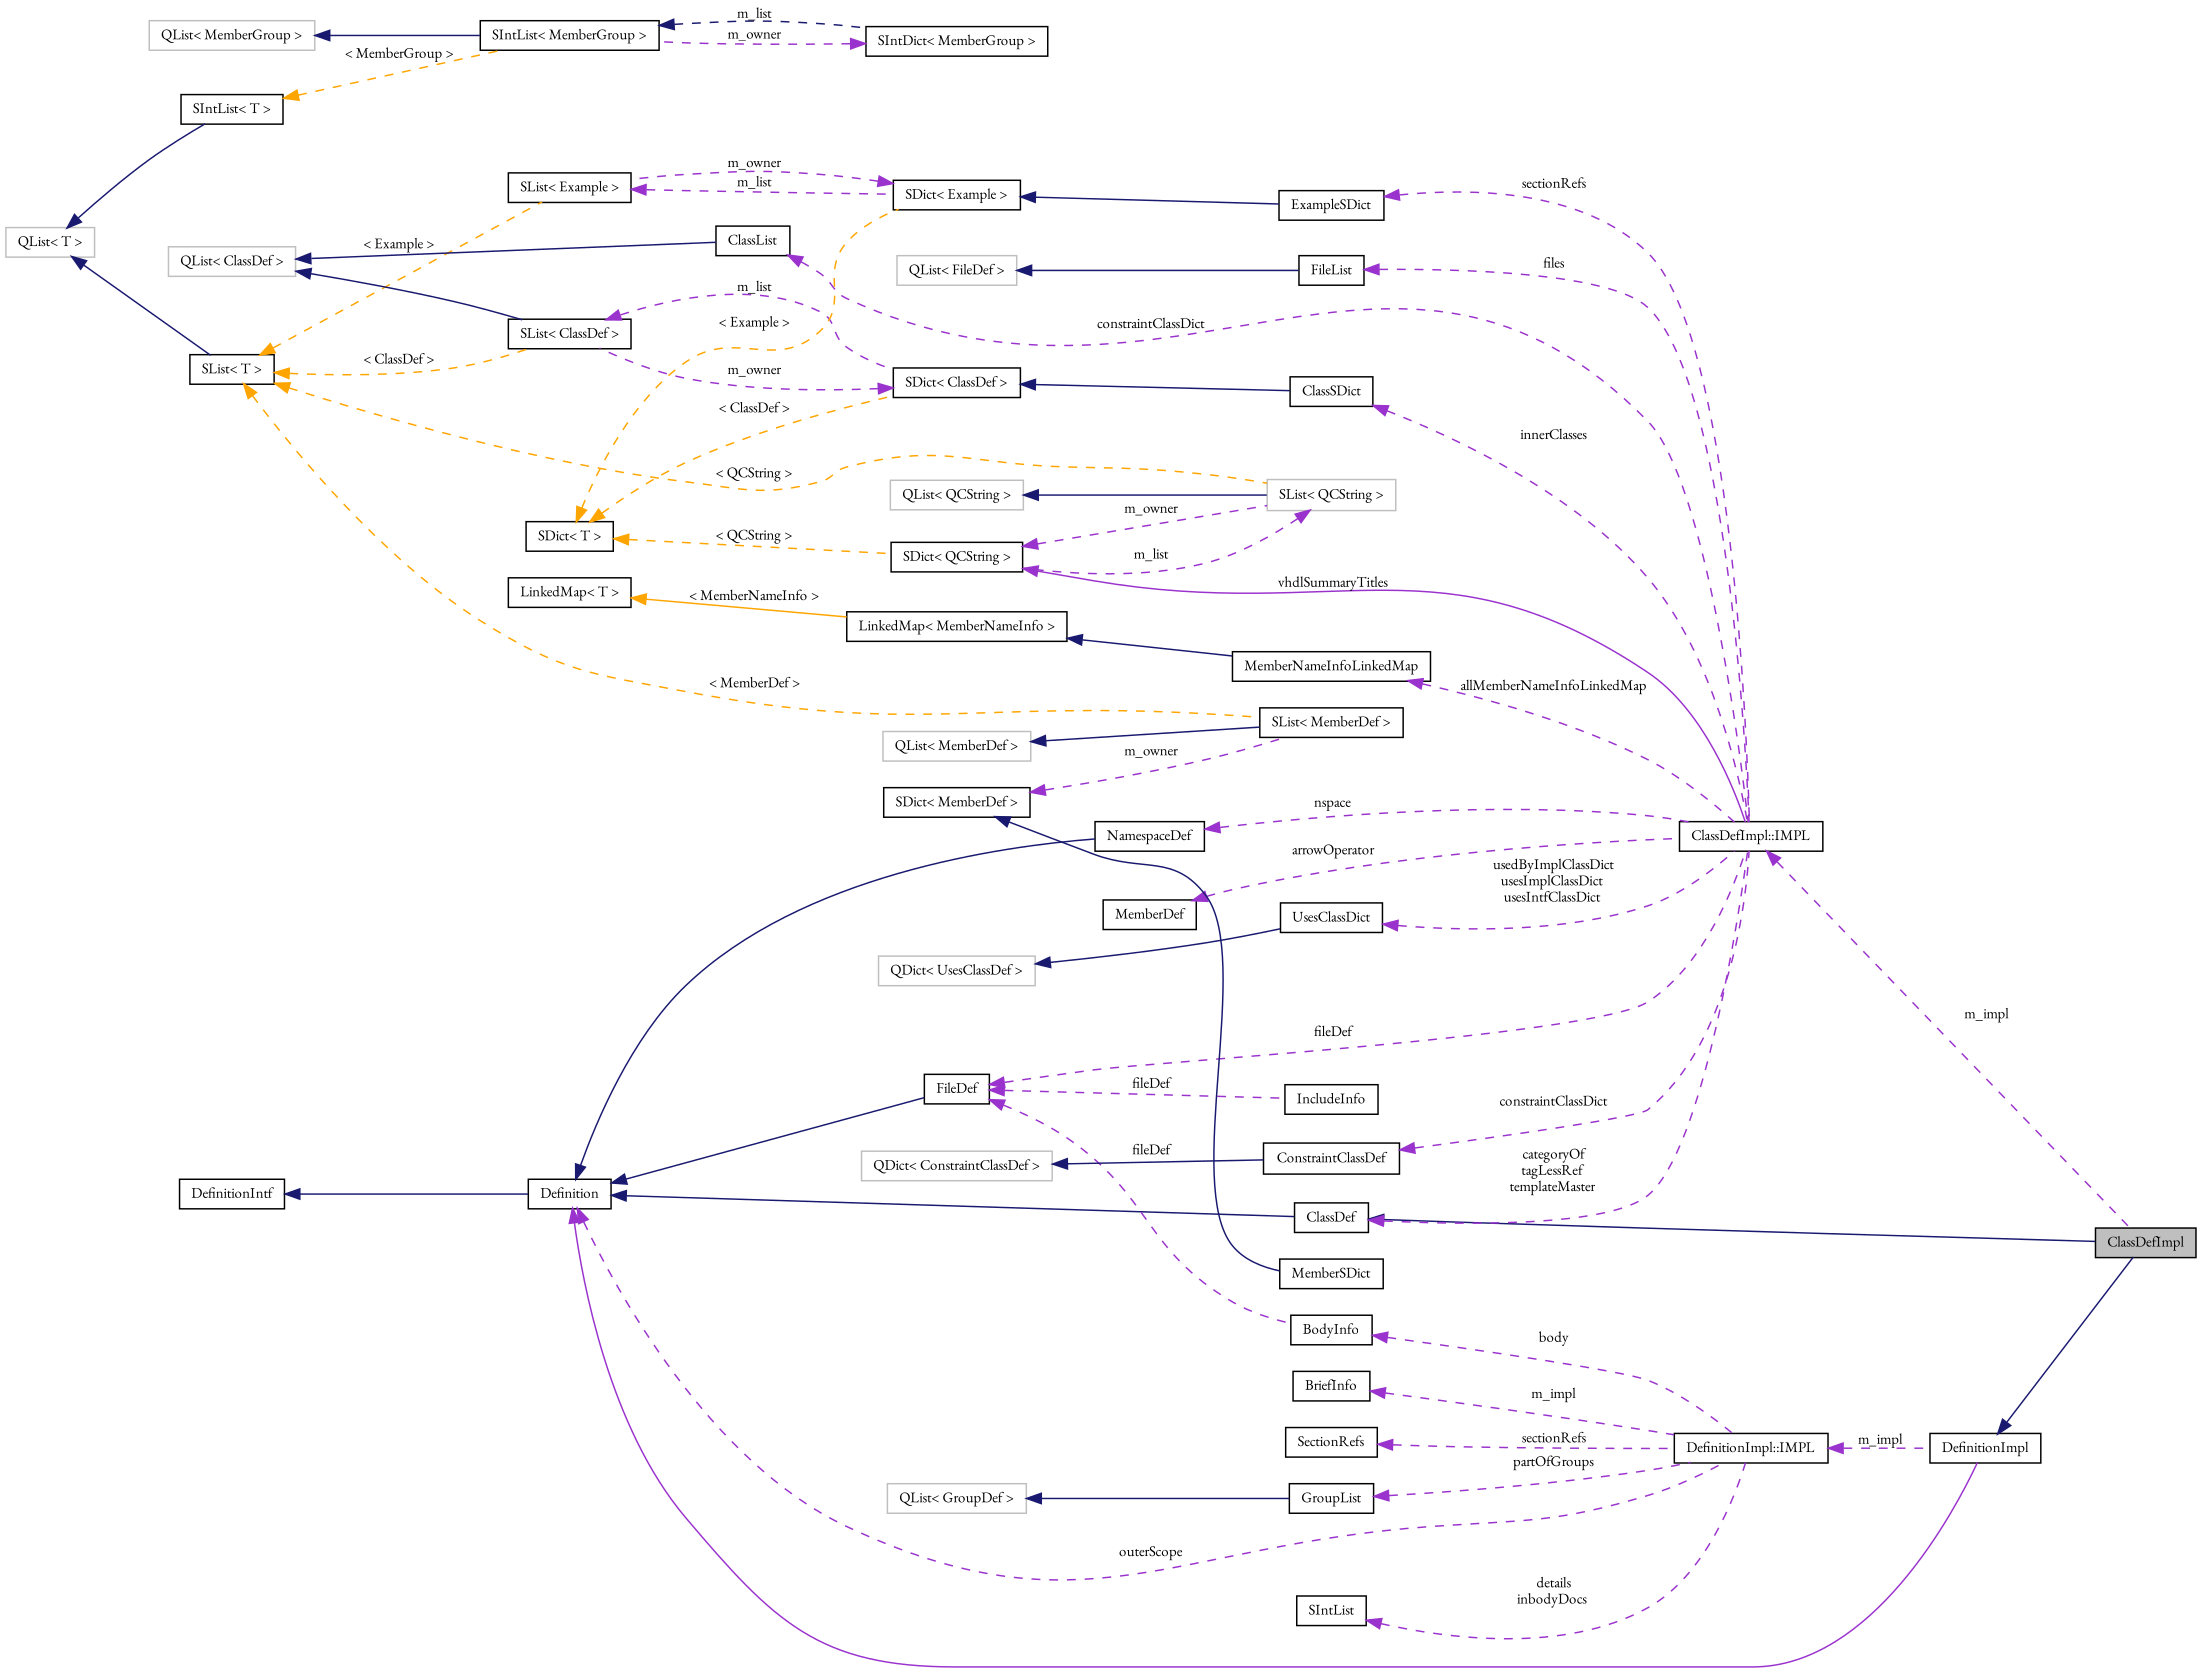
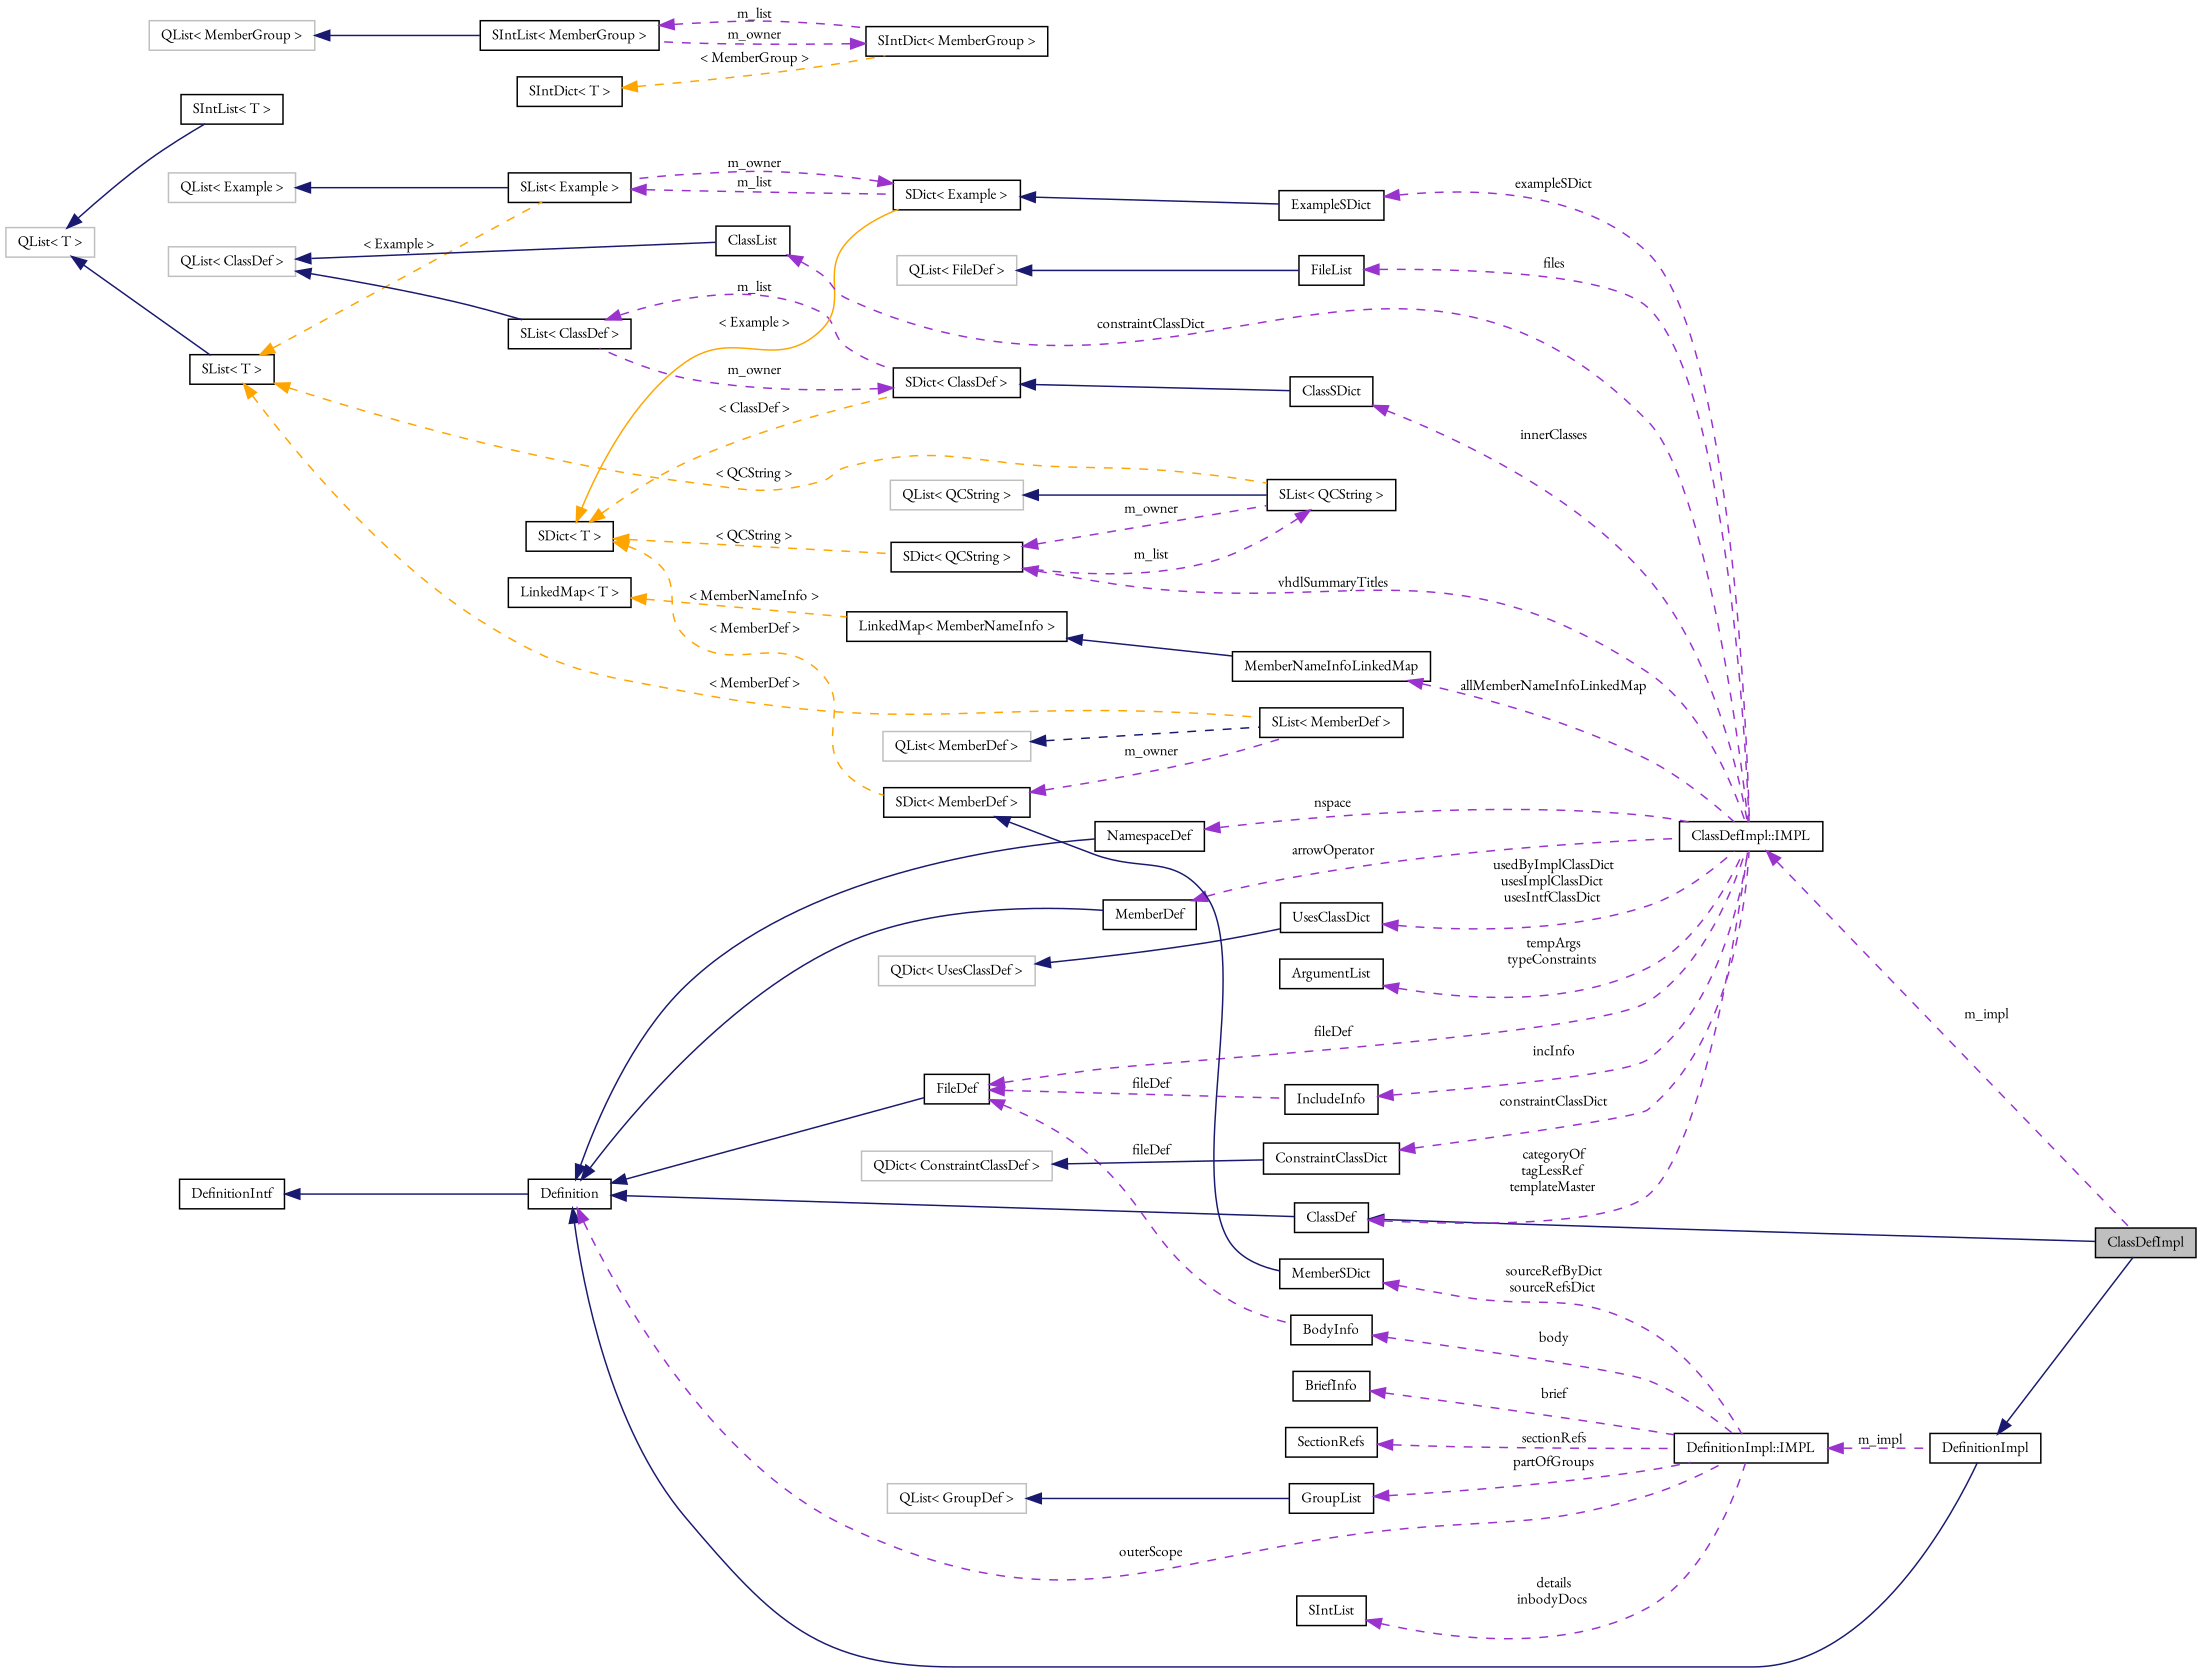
(770, 21) -> (770, 21)
(401, 72) -> none
none -> (570, 92)
(1552, 184) -> (1552, 184)
none -> (232, 188)
(742, 348) -> (742, 348)
(411, 373) -> none
(1331, 495) -> (1331, 495)
(1441, 593) -> (1441, 593)
(746, 608) -> (746, 608)
none -> (772, 653)
(1153, 734) -> (1153, 734)
none -> (810, 962)
none -> (1331, 974)
none -> (1638, 1064)
(1331, 1159) -> (1331, 1159)
none -> (1595, 1308)
(1552, 1394) -> (1552, 1394)
(1193, 1667) -> (1193, 1667)
